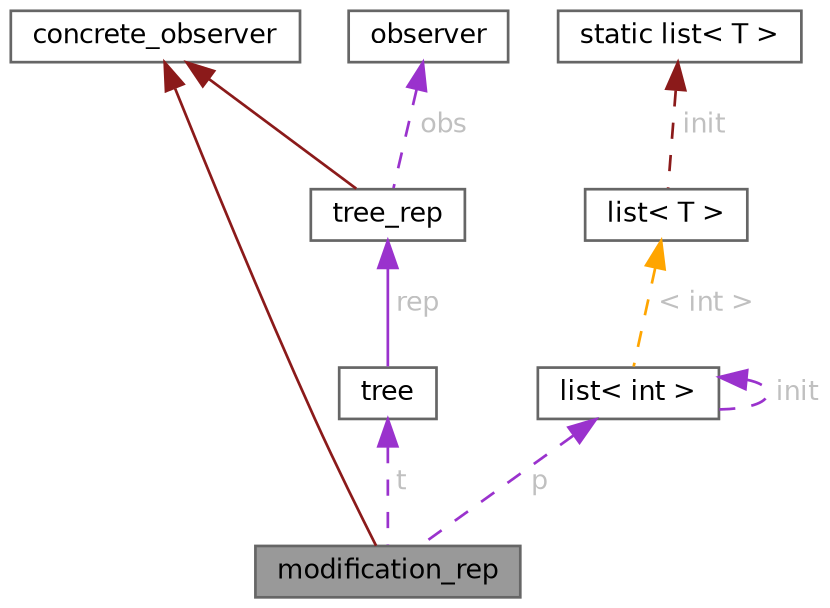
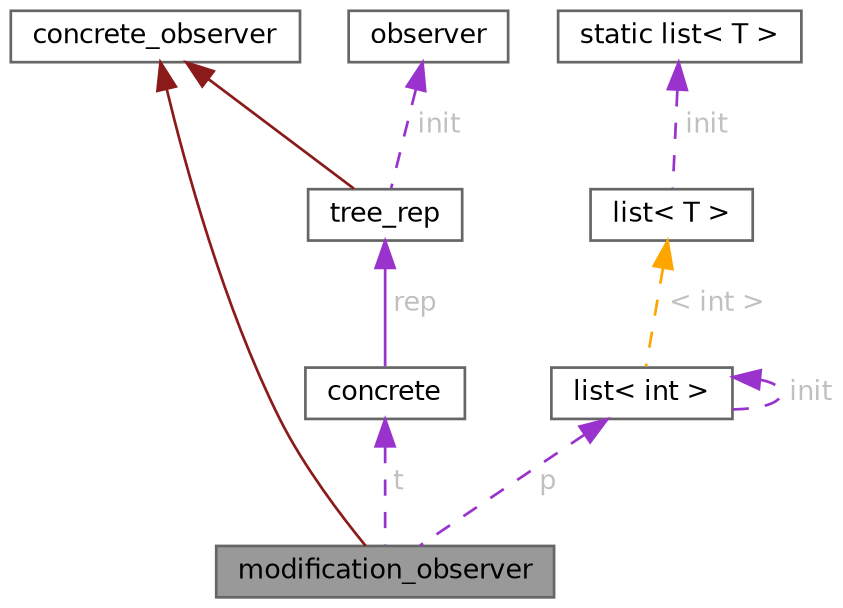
(441, 126) -> (435, 126)
(672, 139) -> (675, 139)
(388, 393) -> (385, 393)
(388, 572) -> (385, 572)
